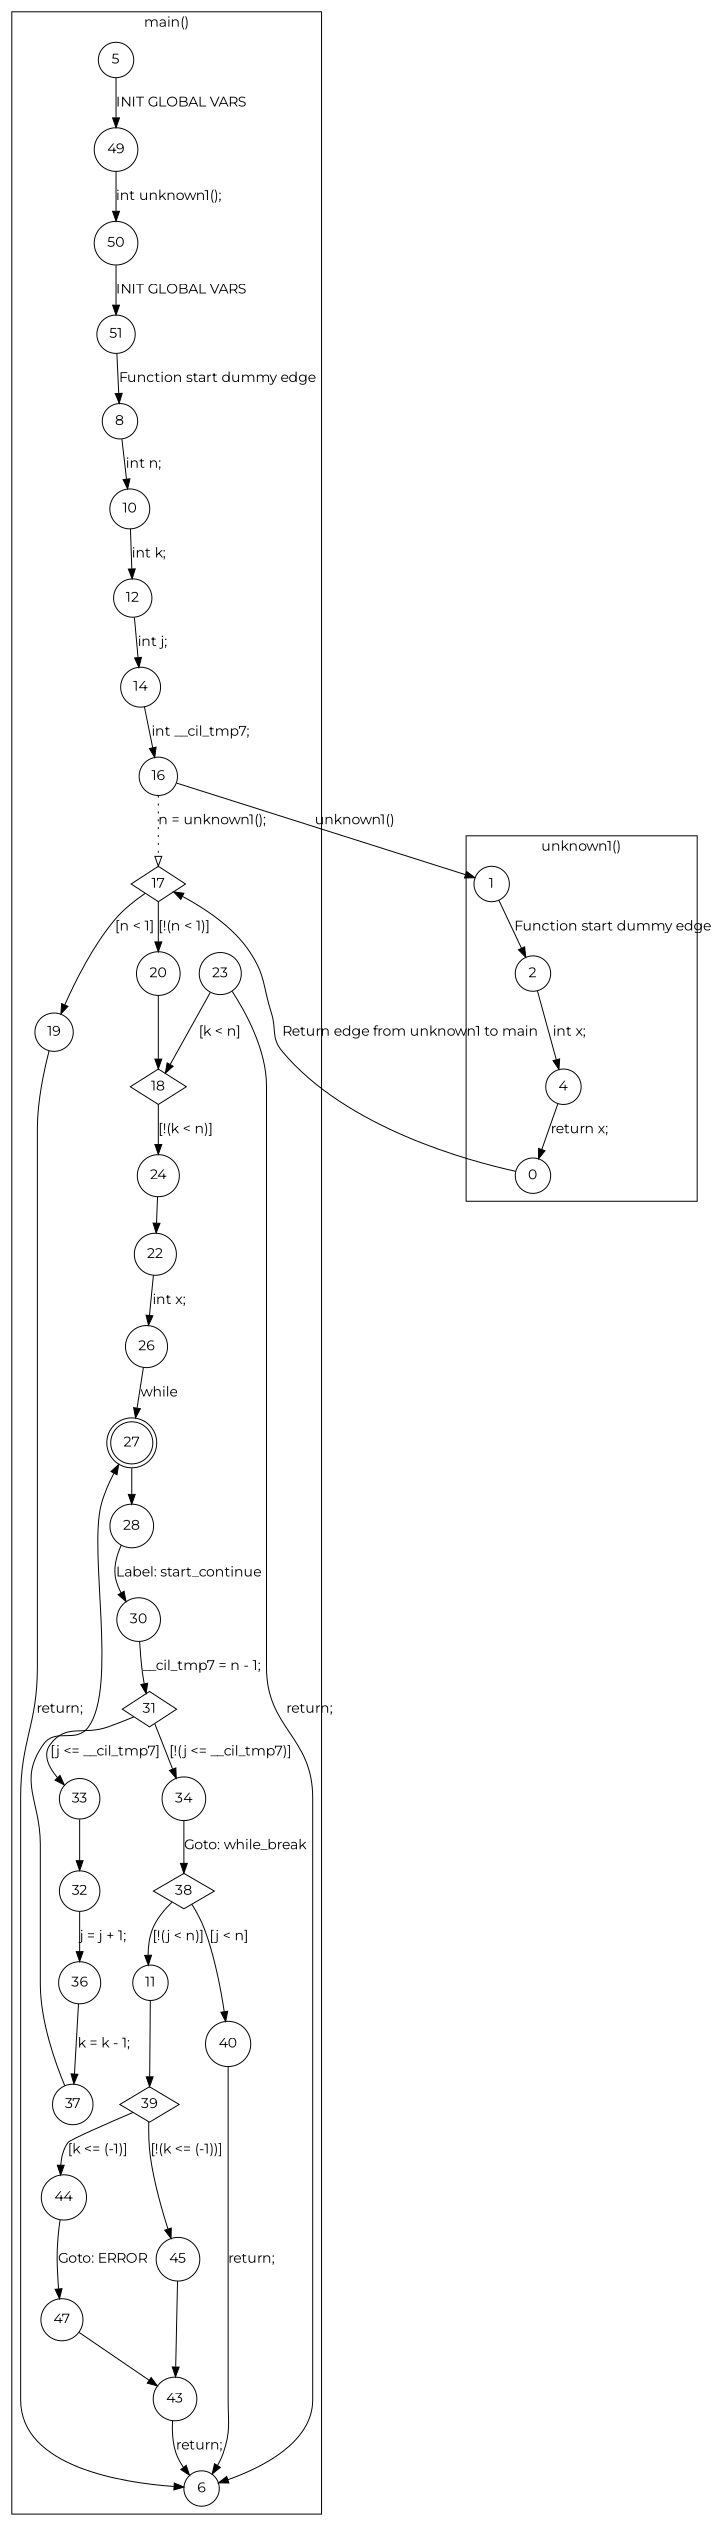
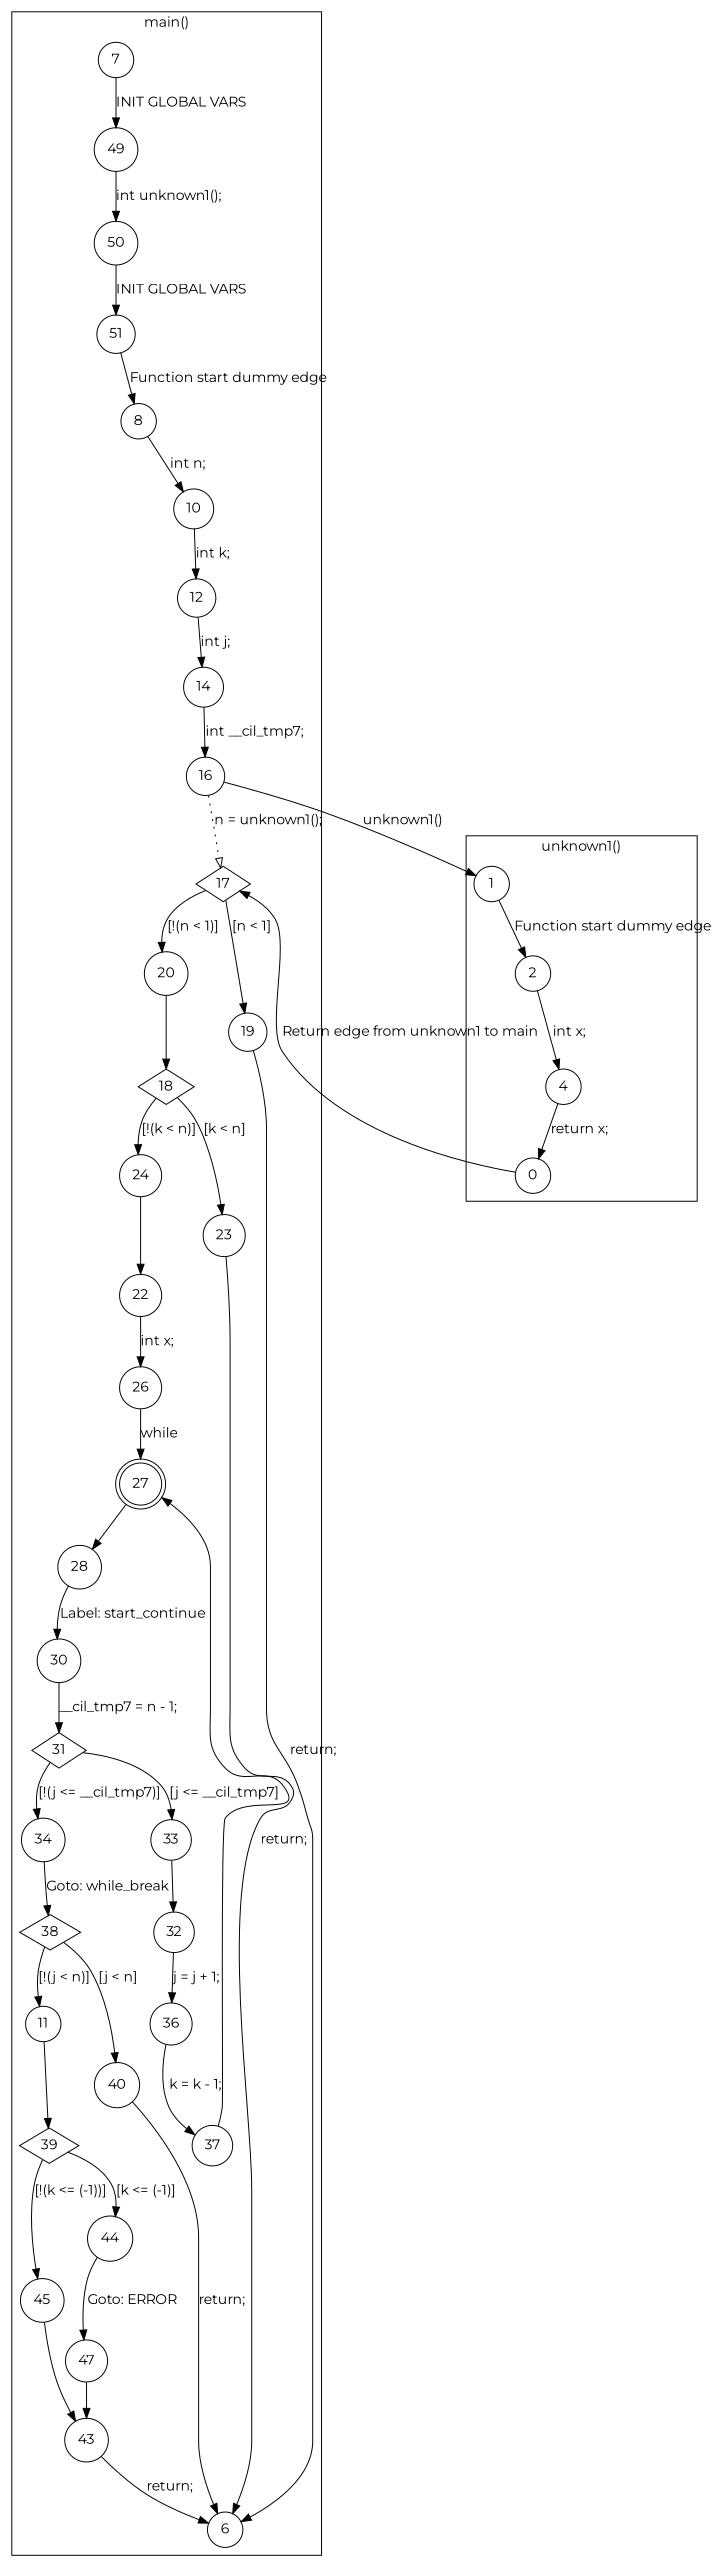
(116, 60) -> (116, 60)
(190, 1028) -> (207, 1147)
